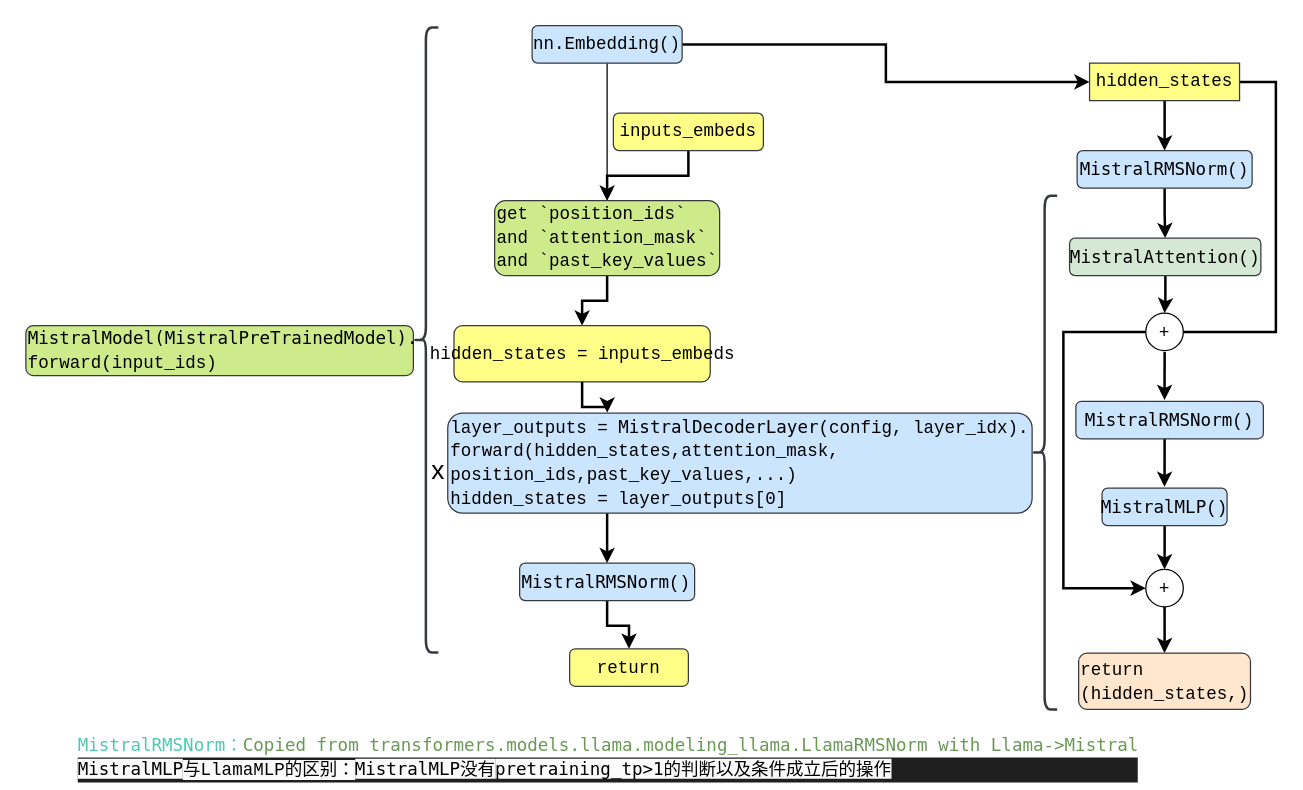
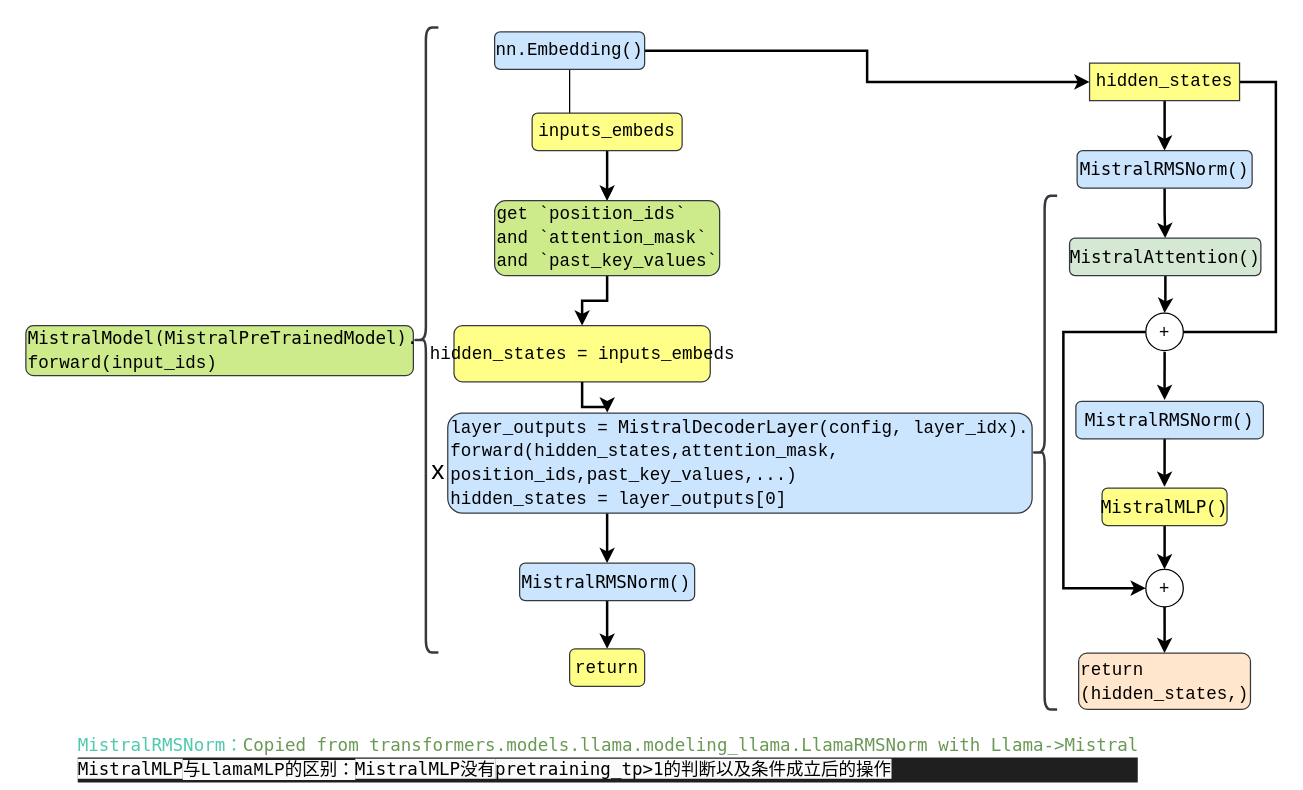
(607, 44) -> (569, 51)
(688, 132) -> (607, 132)
(1164, 507) -> (1164, 507)
(629, 668) -> (607, 668)
